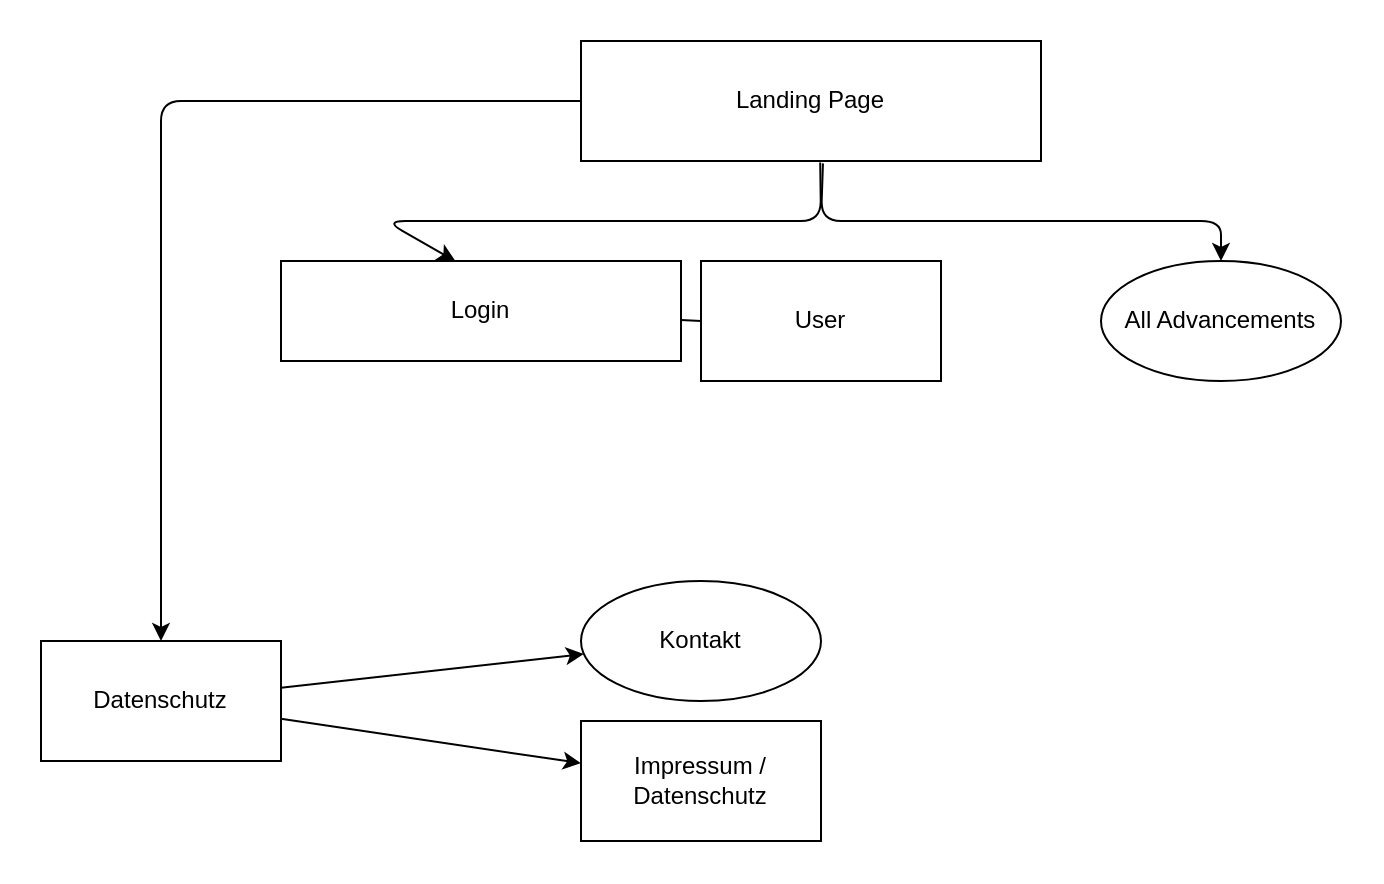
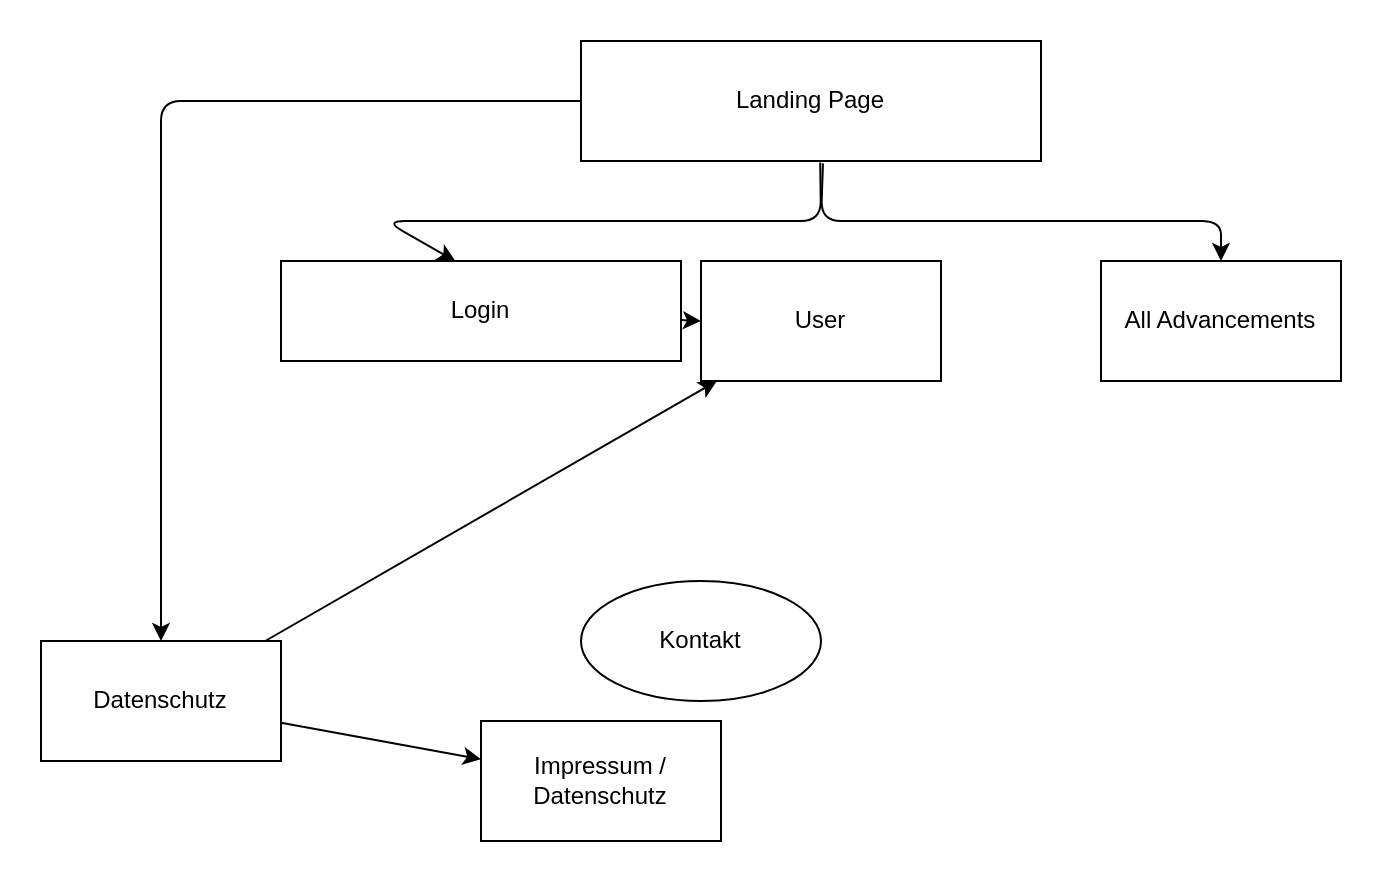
(691, 321) -> (686, 320)
(1221, 321) -> (1221, 321)
(426, 672) -> (485, 514)
(701, 781) -> (601, 781)
